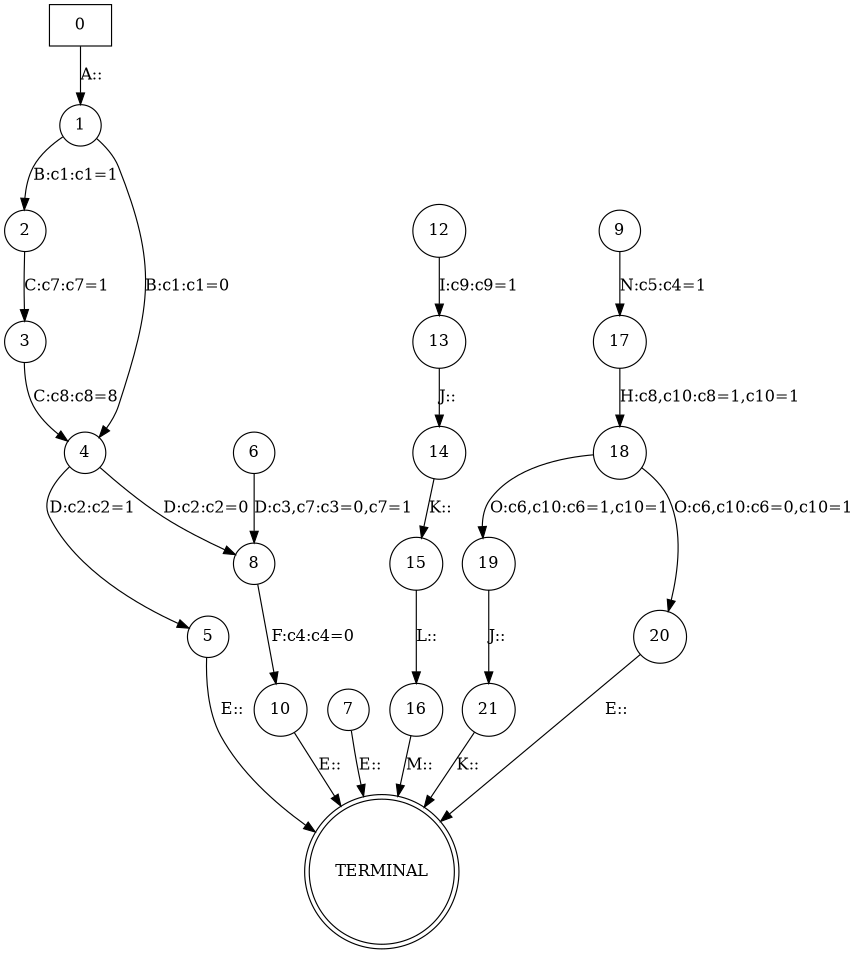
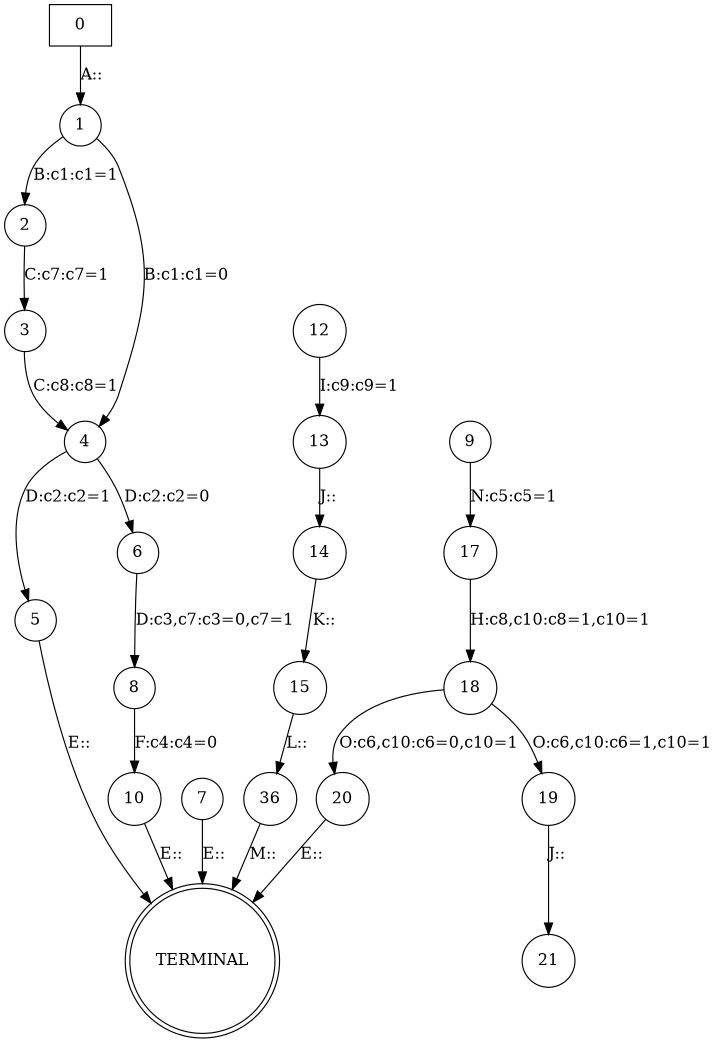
(664, 286) -> (514, 497)
(76, 397) -> (76, 386)
(159, 514) -> (116, 489)
(416, 710) -> (270, 799)
(453, 765) -> none
